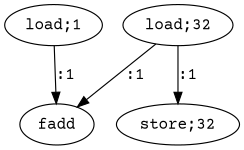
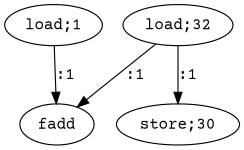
(178, 124) -> (178, 124)
